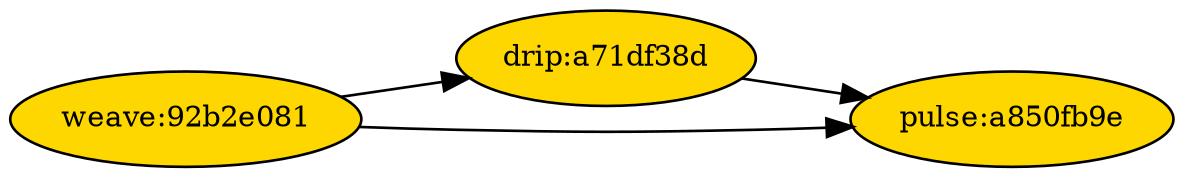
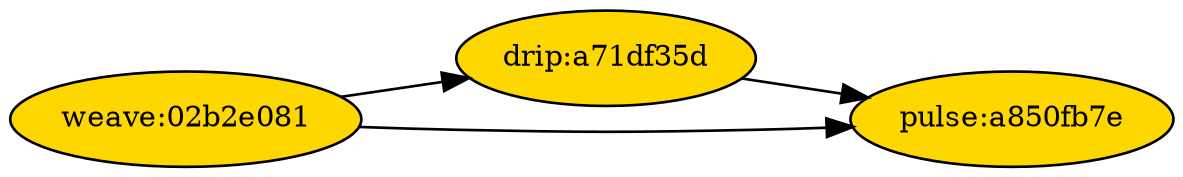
(606, 58) -> (606, 58)
(186, 119) -> (186, 119)
(1012, 119) -> (1012, 119)
